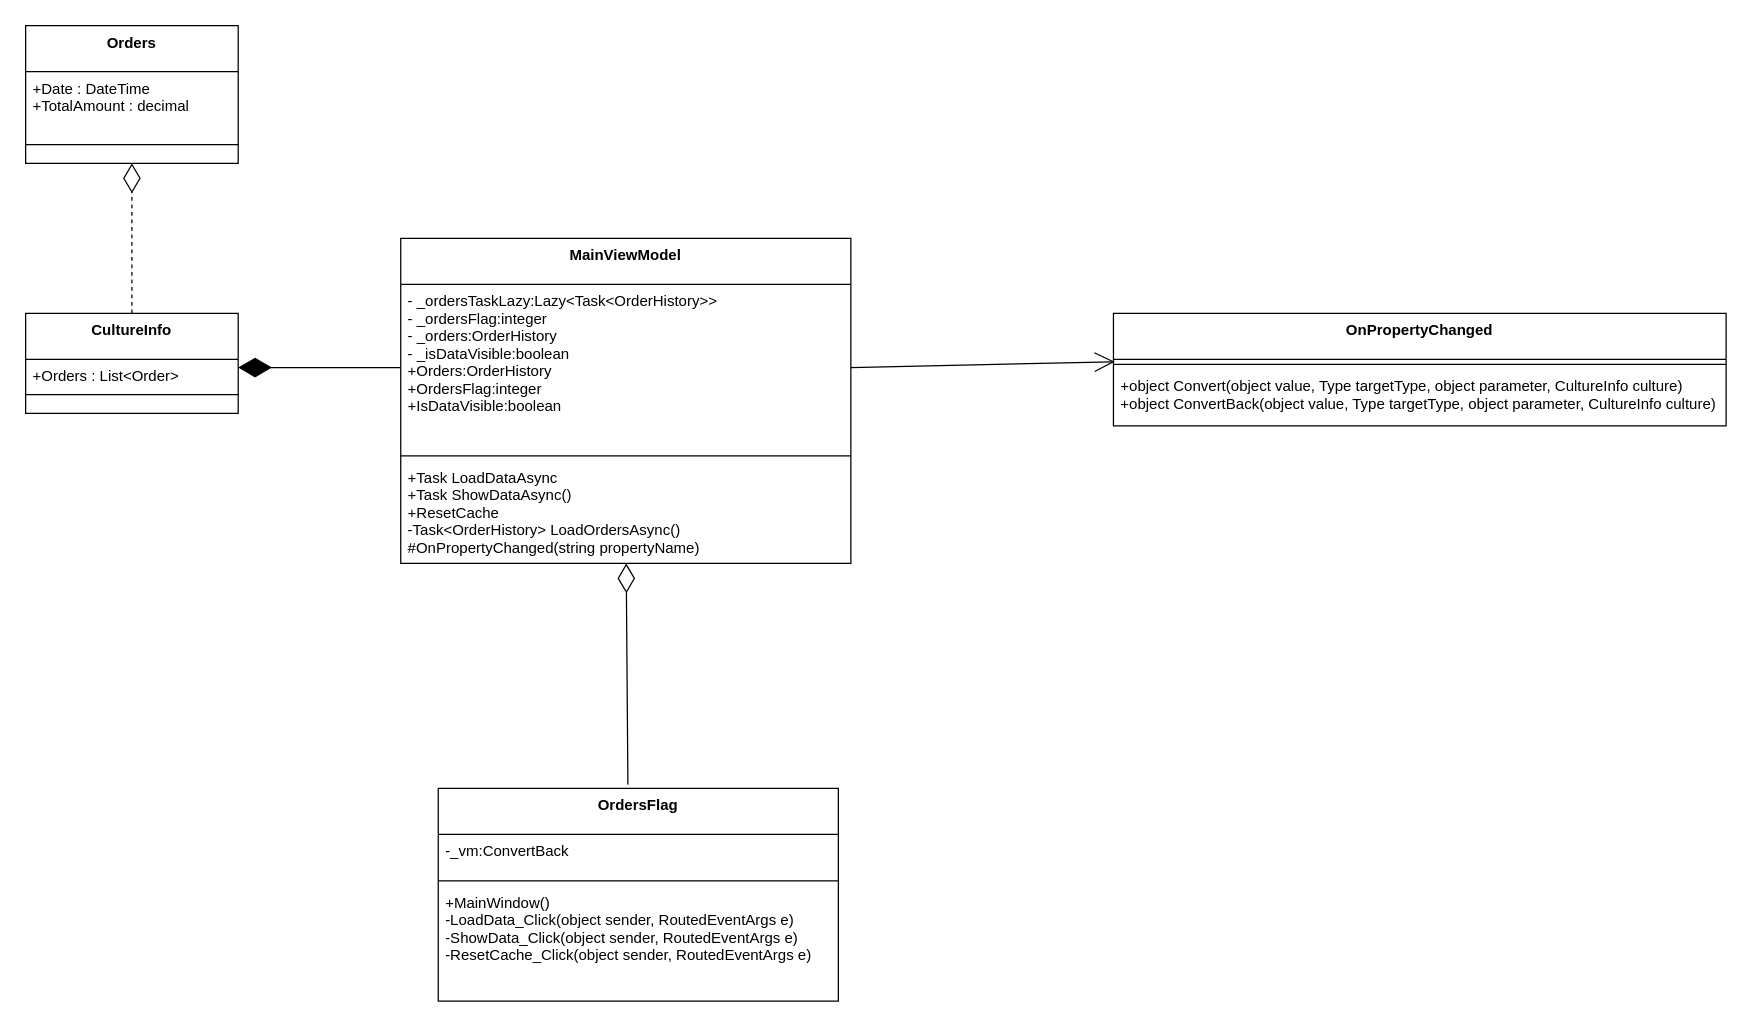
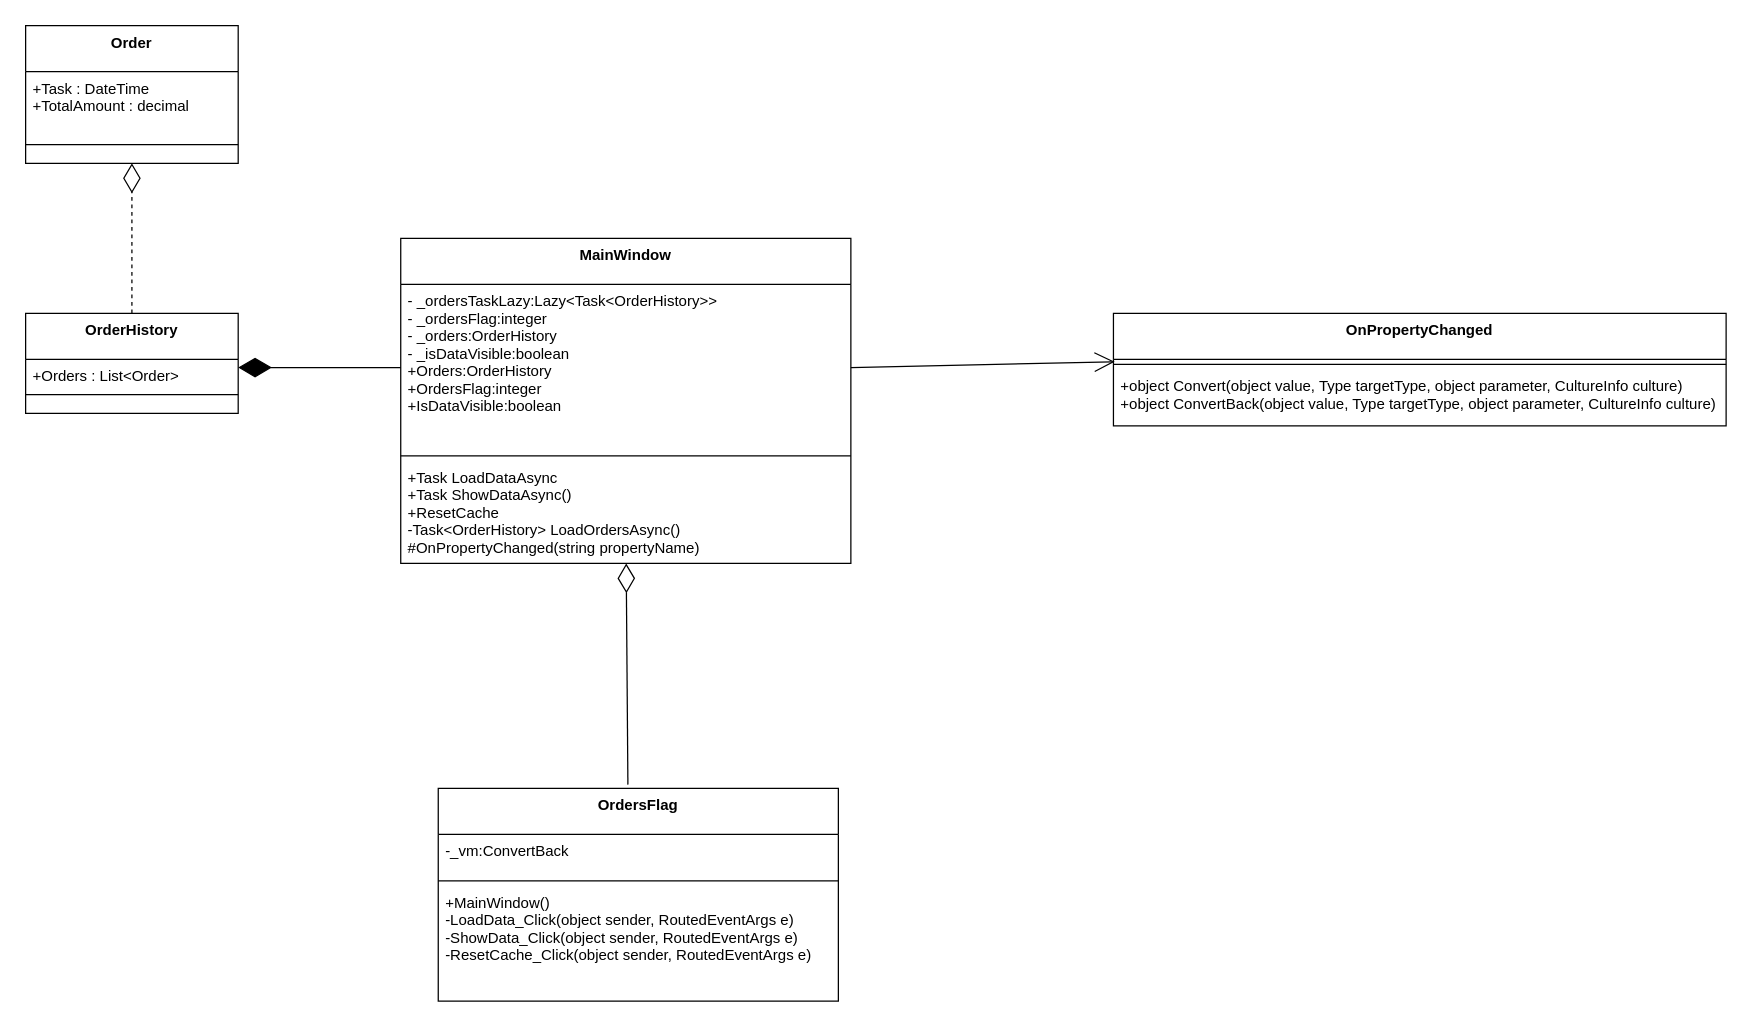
(131, 43) -> (131, 43)
(92, 89) -> (92, 89)
(625, 255) -> (625, 255)
(131, 330) -> (131, 330)
